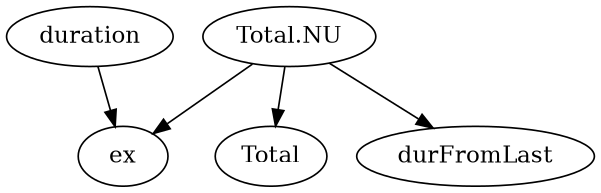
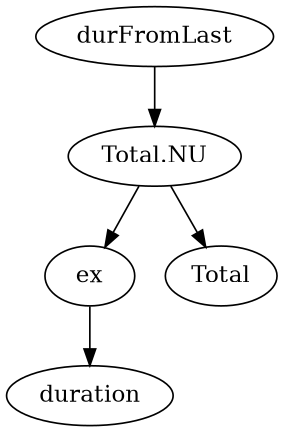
(104, 88) -> (90, 328)
(374, 91) -> (155, 88)
